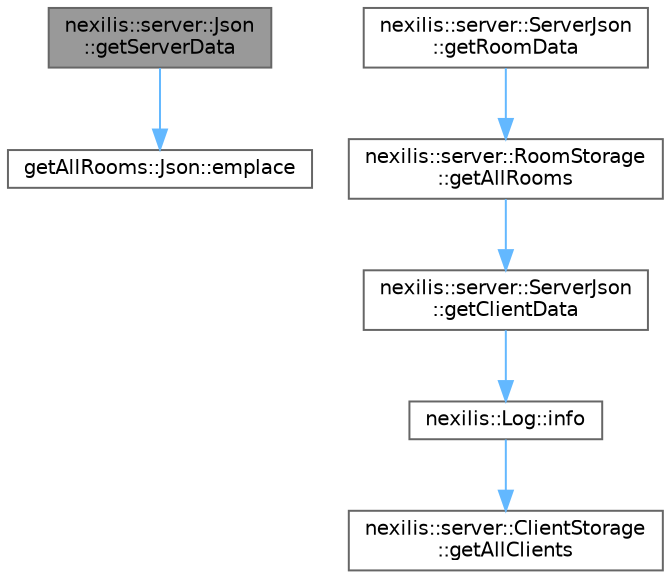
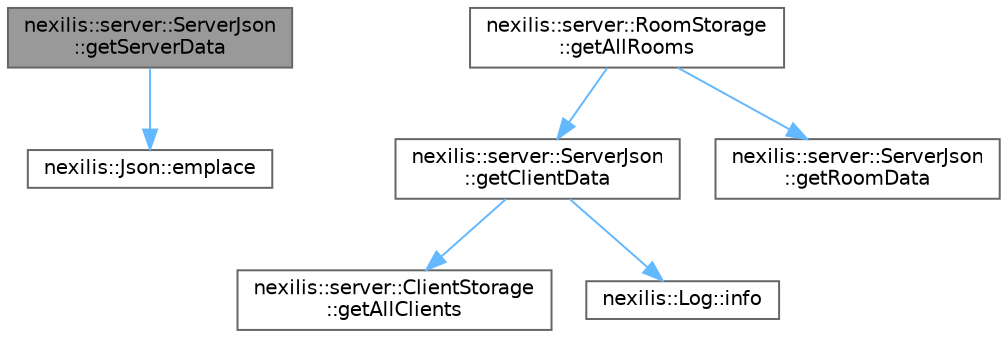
(160, 38) -> (150, 38)
(506, 93) -> (733, 98)
(160, 169) -> (150, 169)
(506, 465) -> (474, 228)
